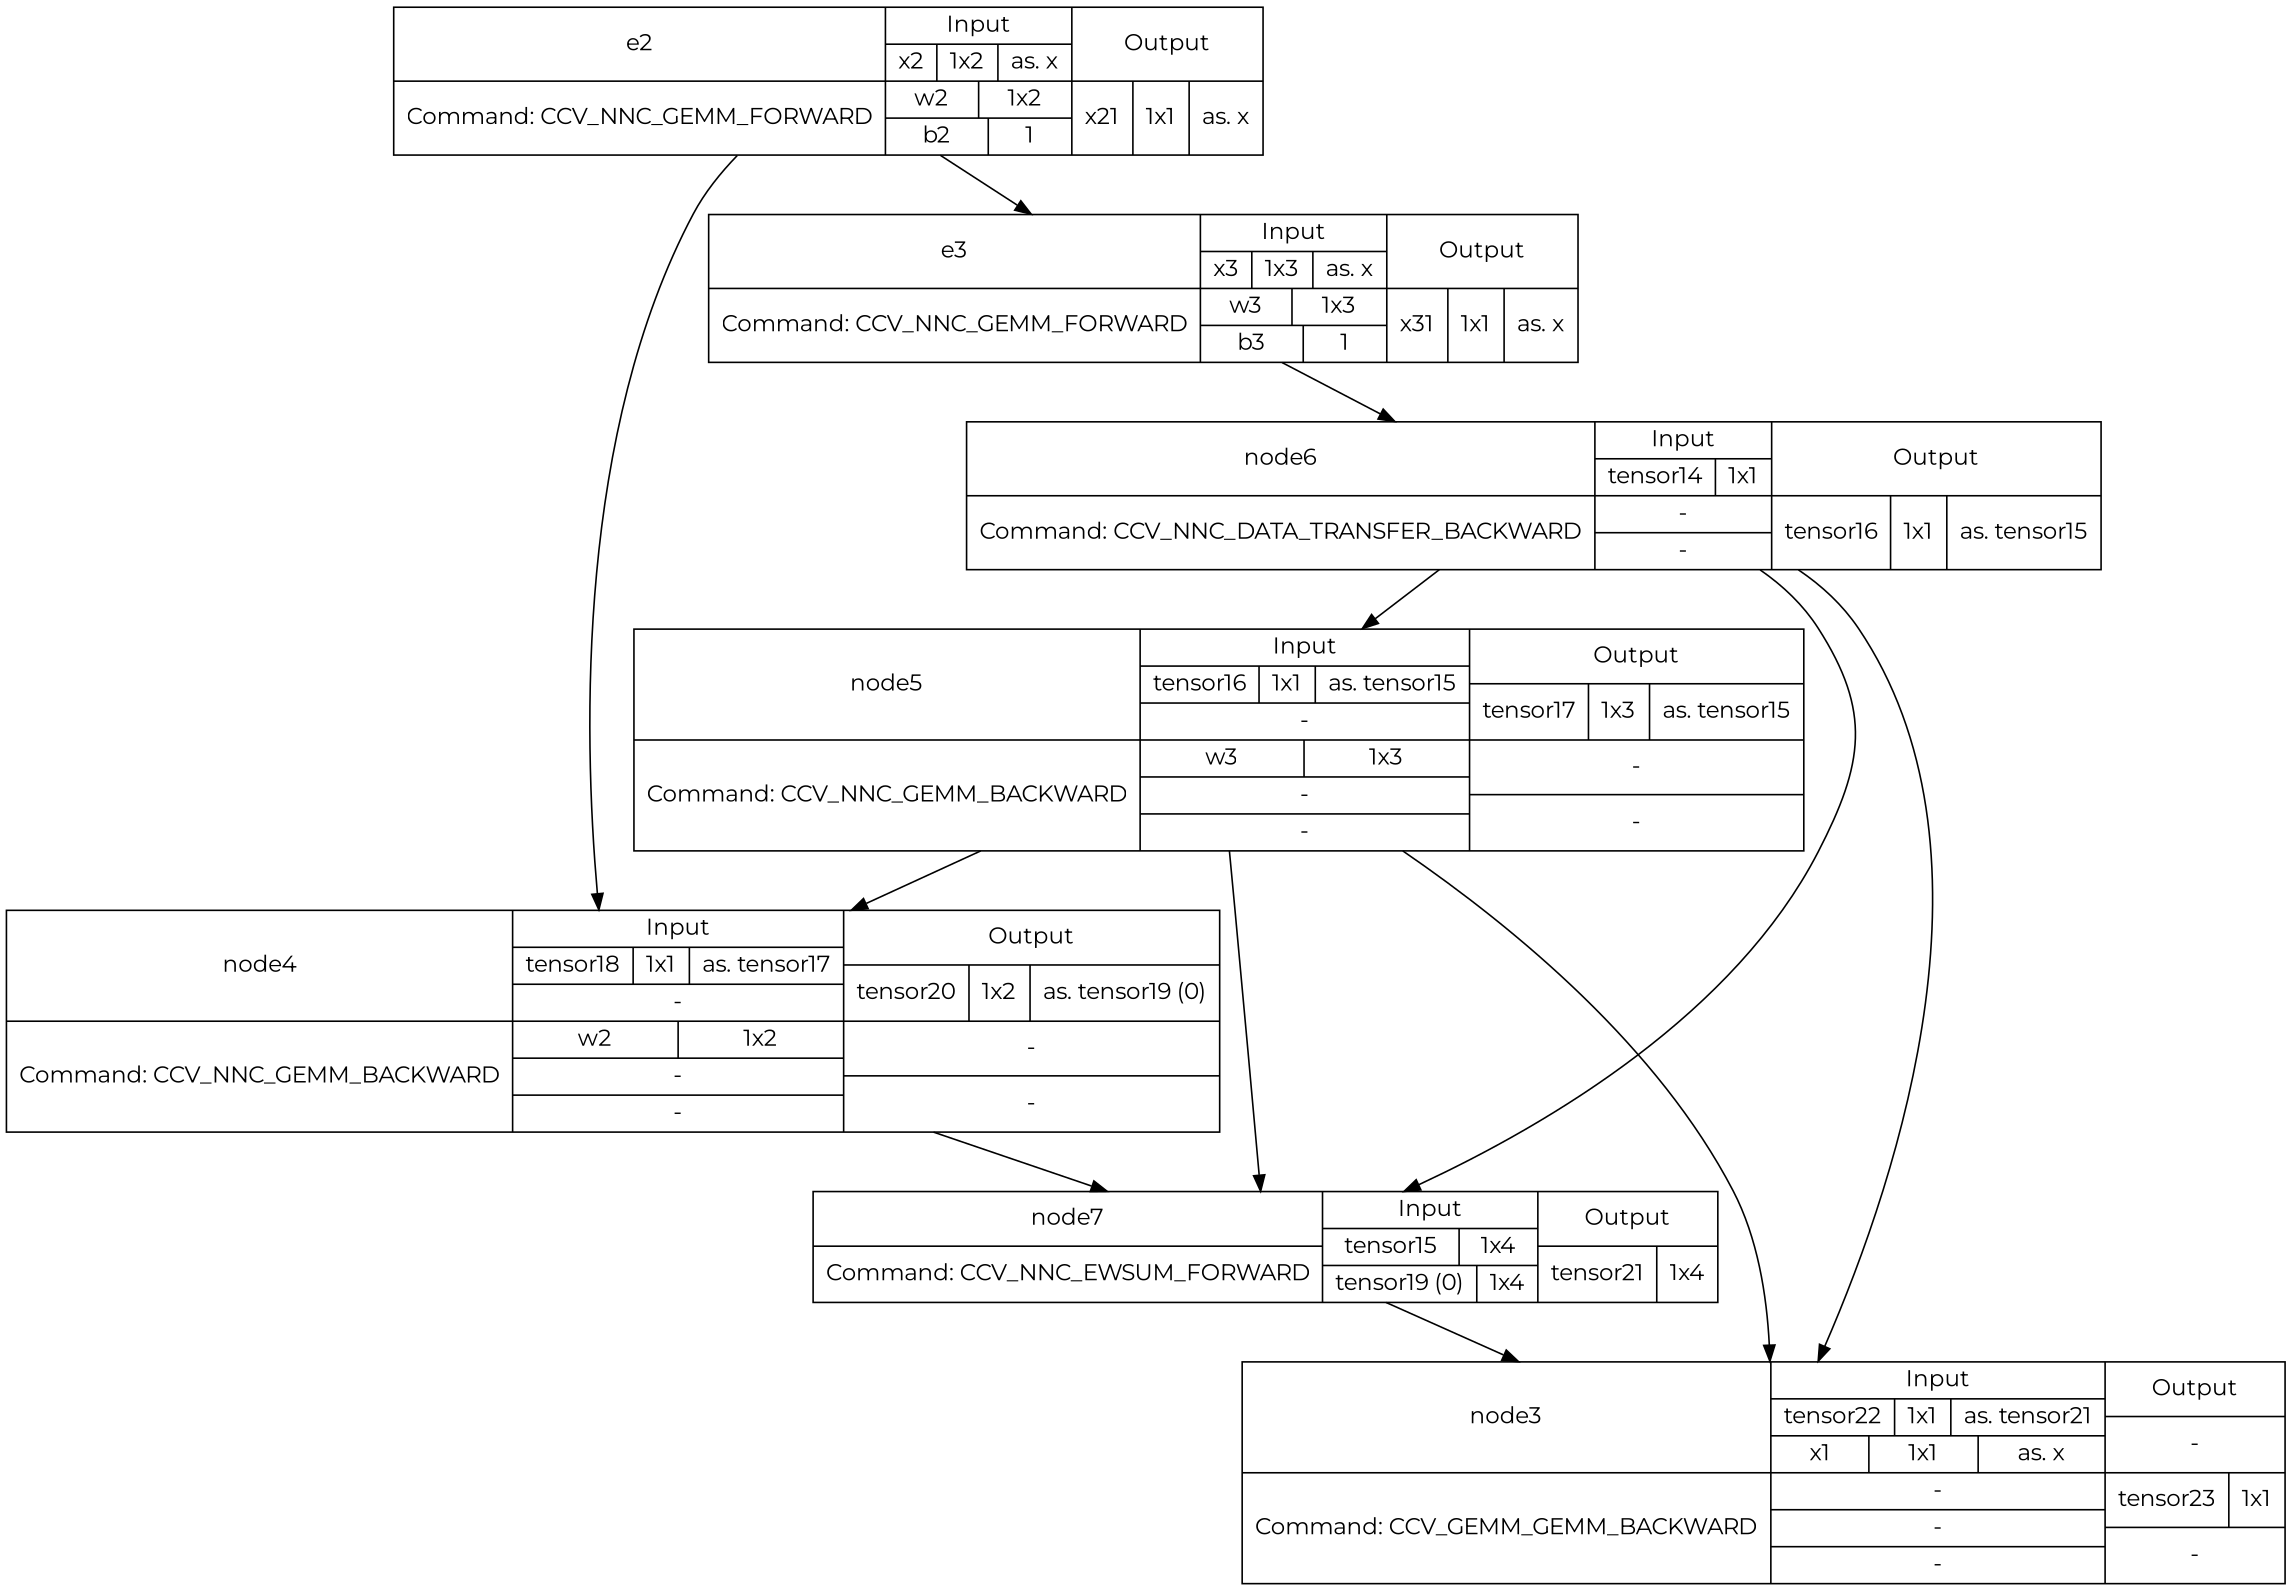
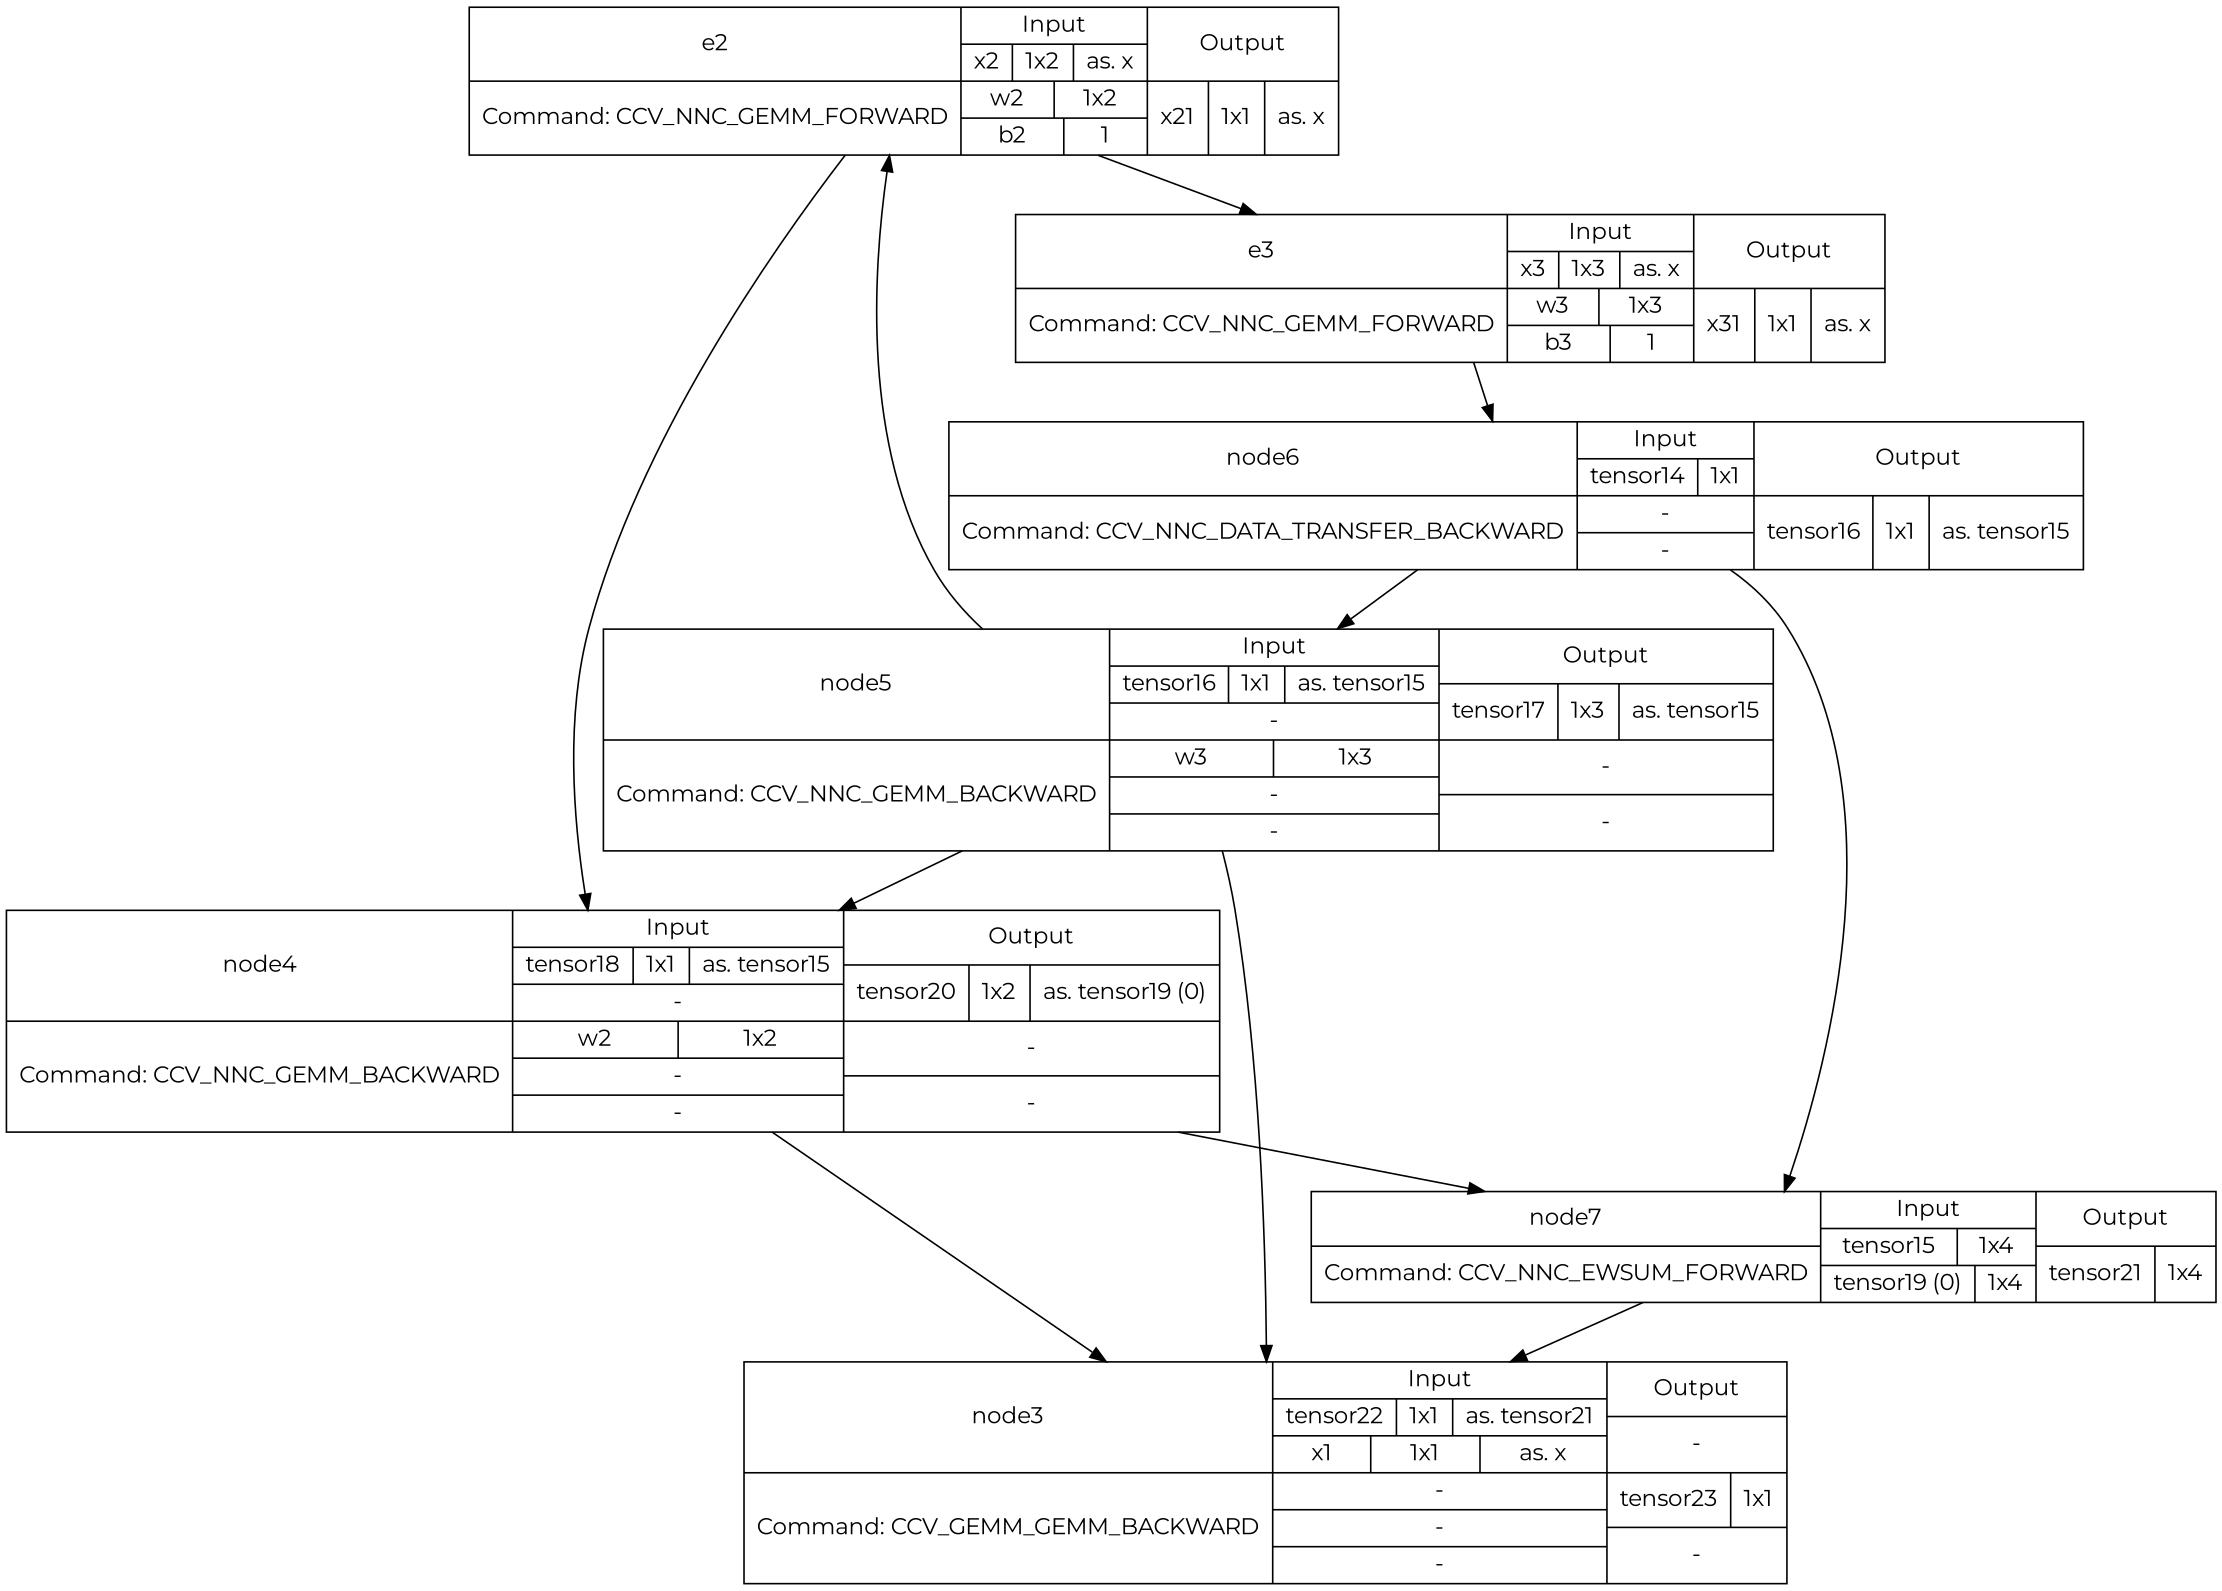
(1930, 946) -> (932, 1242)
(767, 965) -> (767, 965)
(1244, 1013) -> (884, 413)
